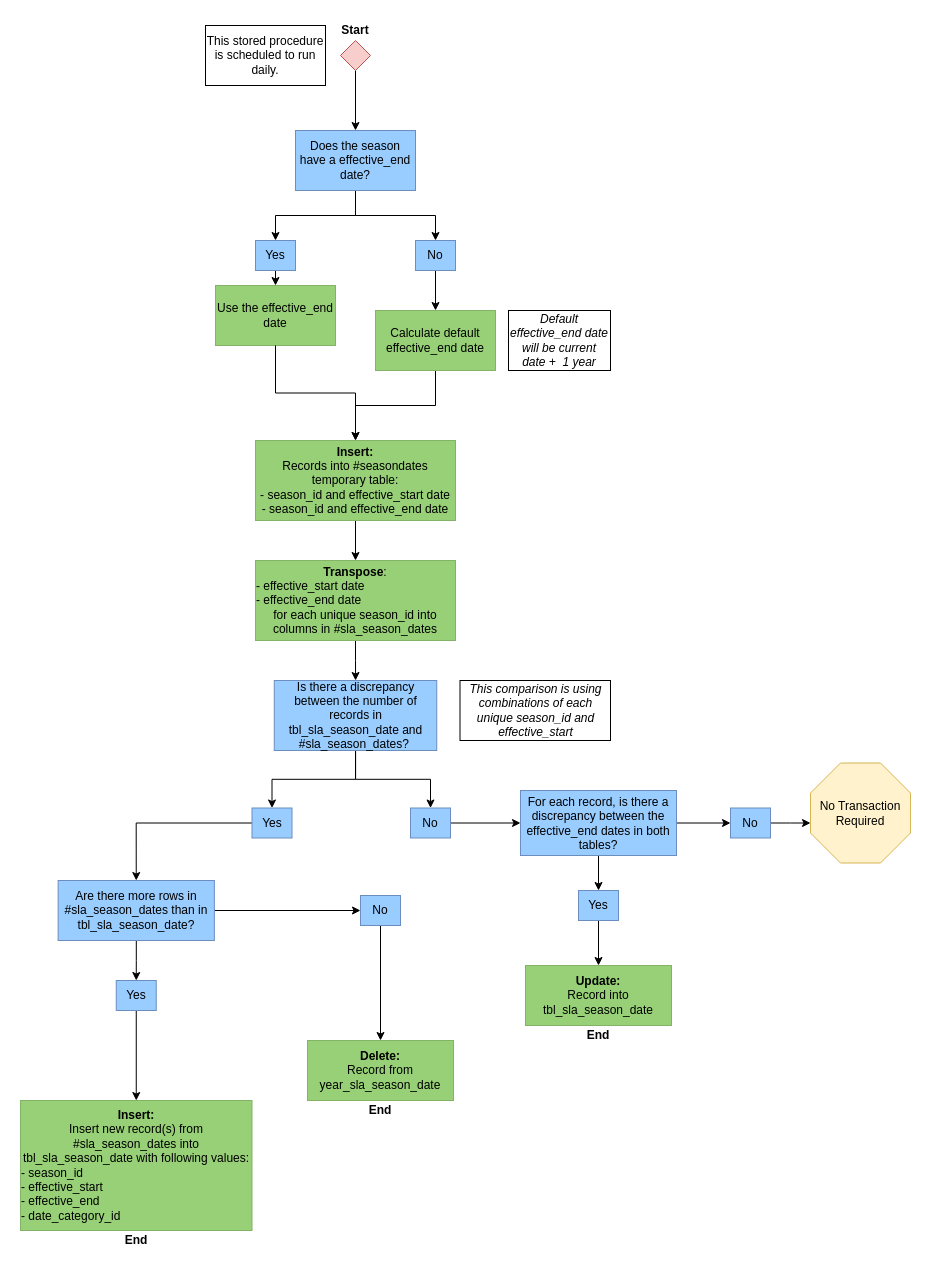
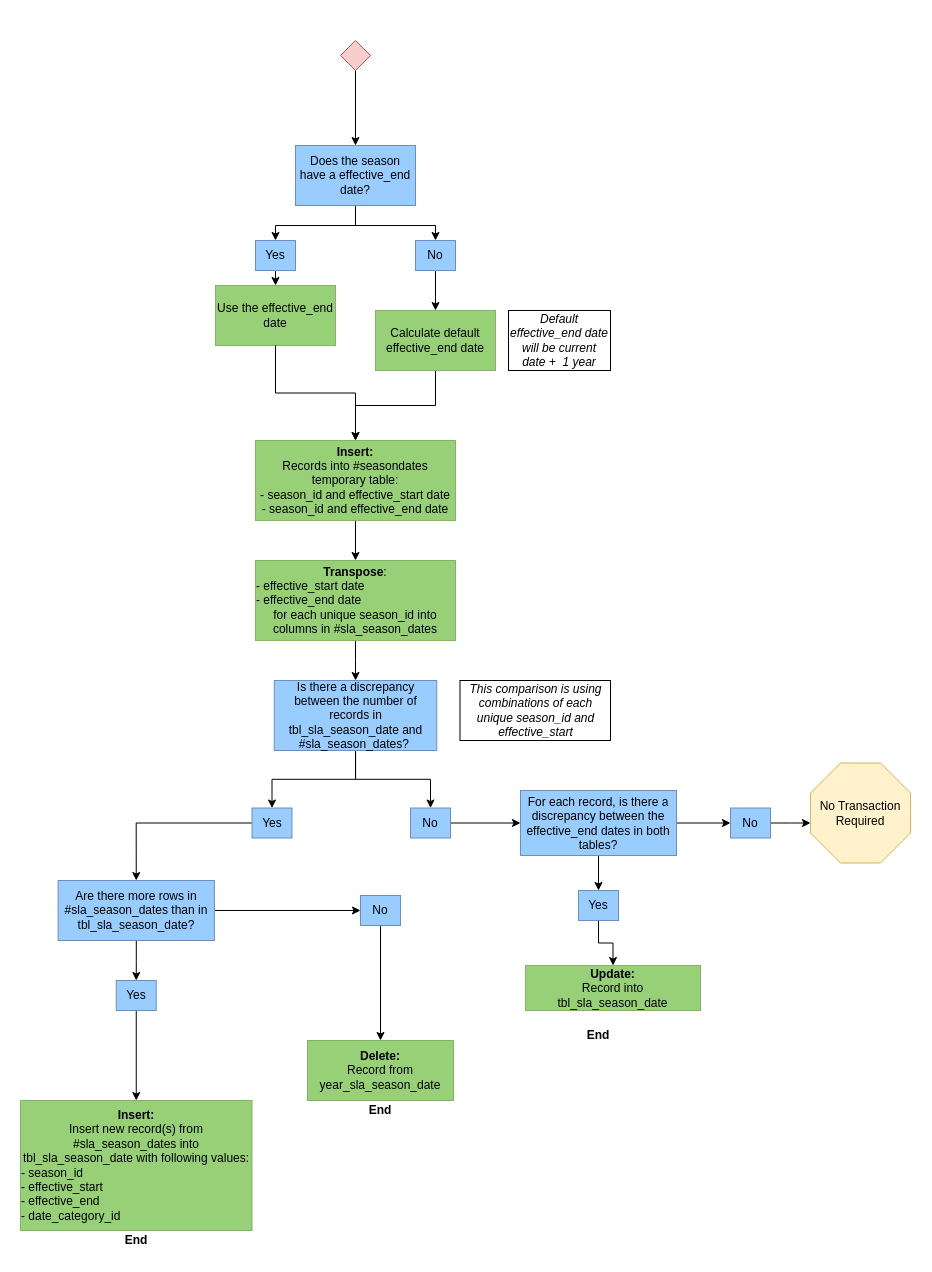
(356, 31) -> none
(266, 56) -> none
(356, 161) -> (356, 176)
(599, 996) -> (613, 988)
